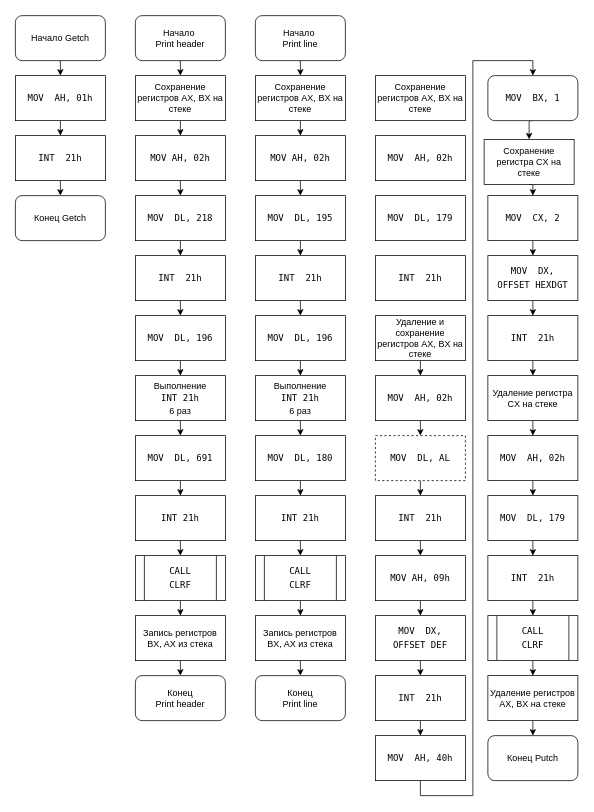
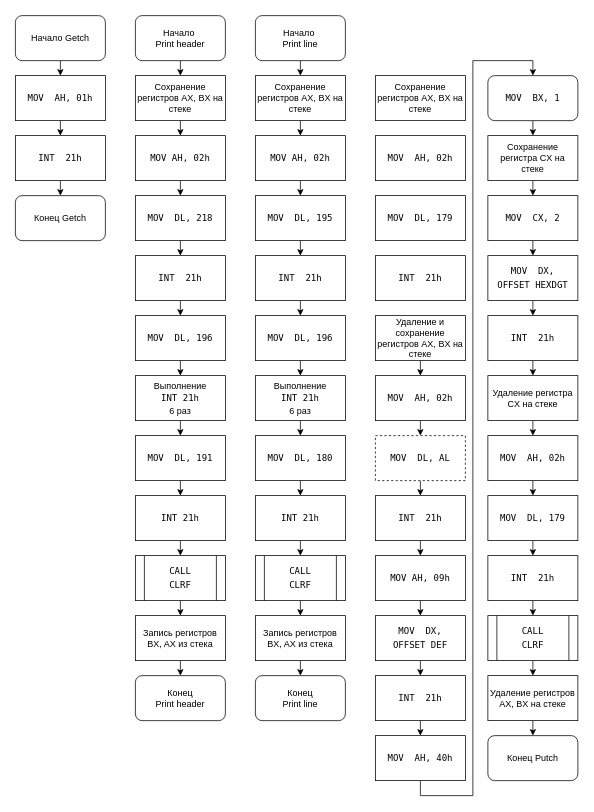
(529, 162) -> (533, 158)
(180, 458) -> (180, 458)
